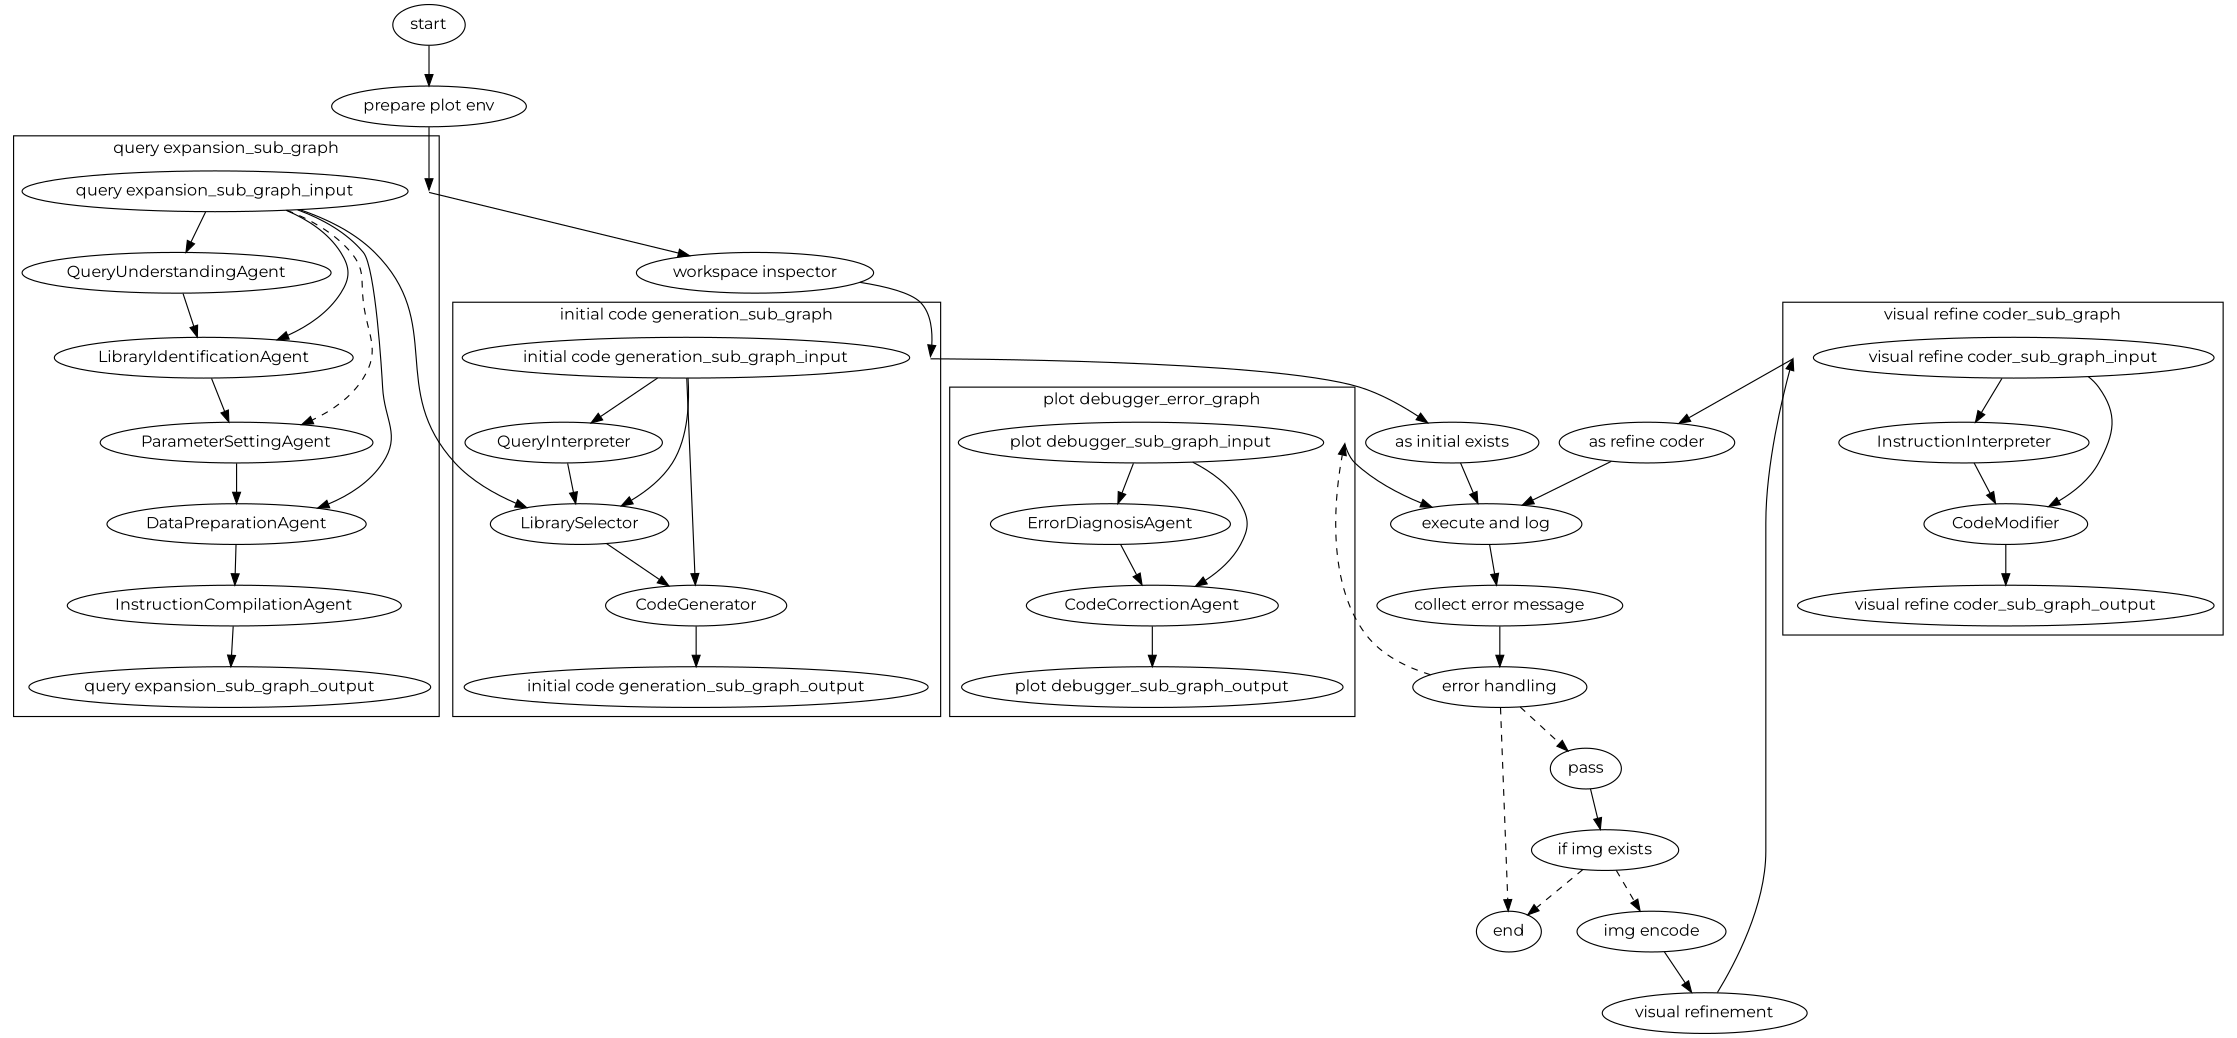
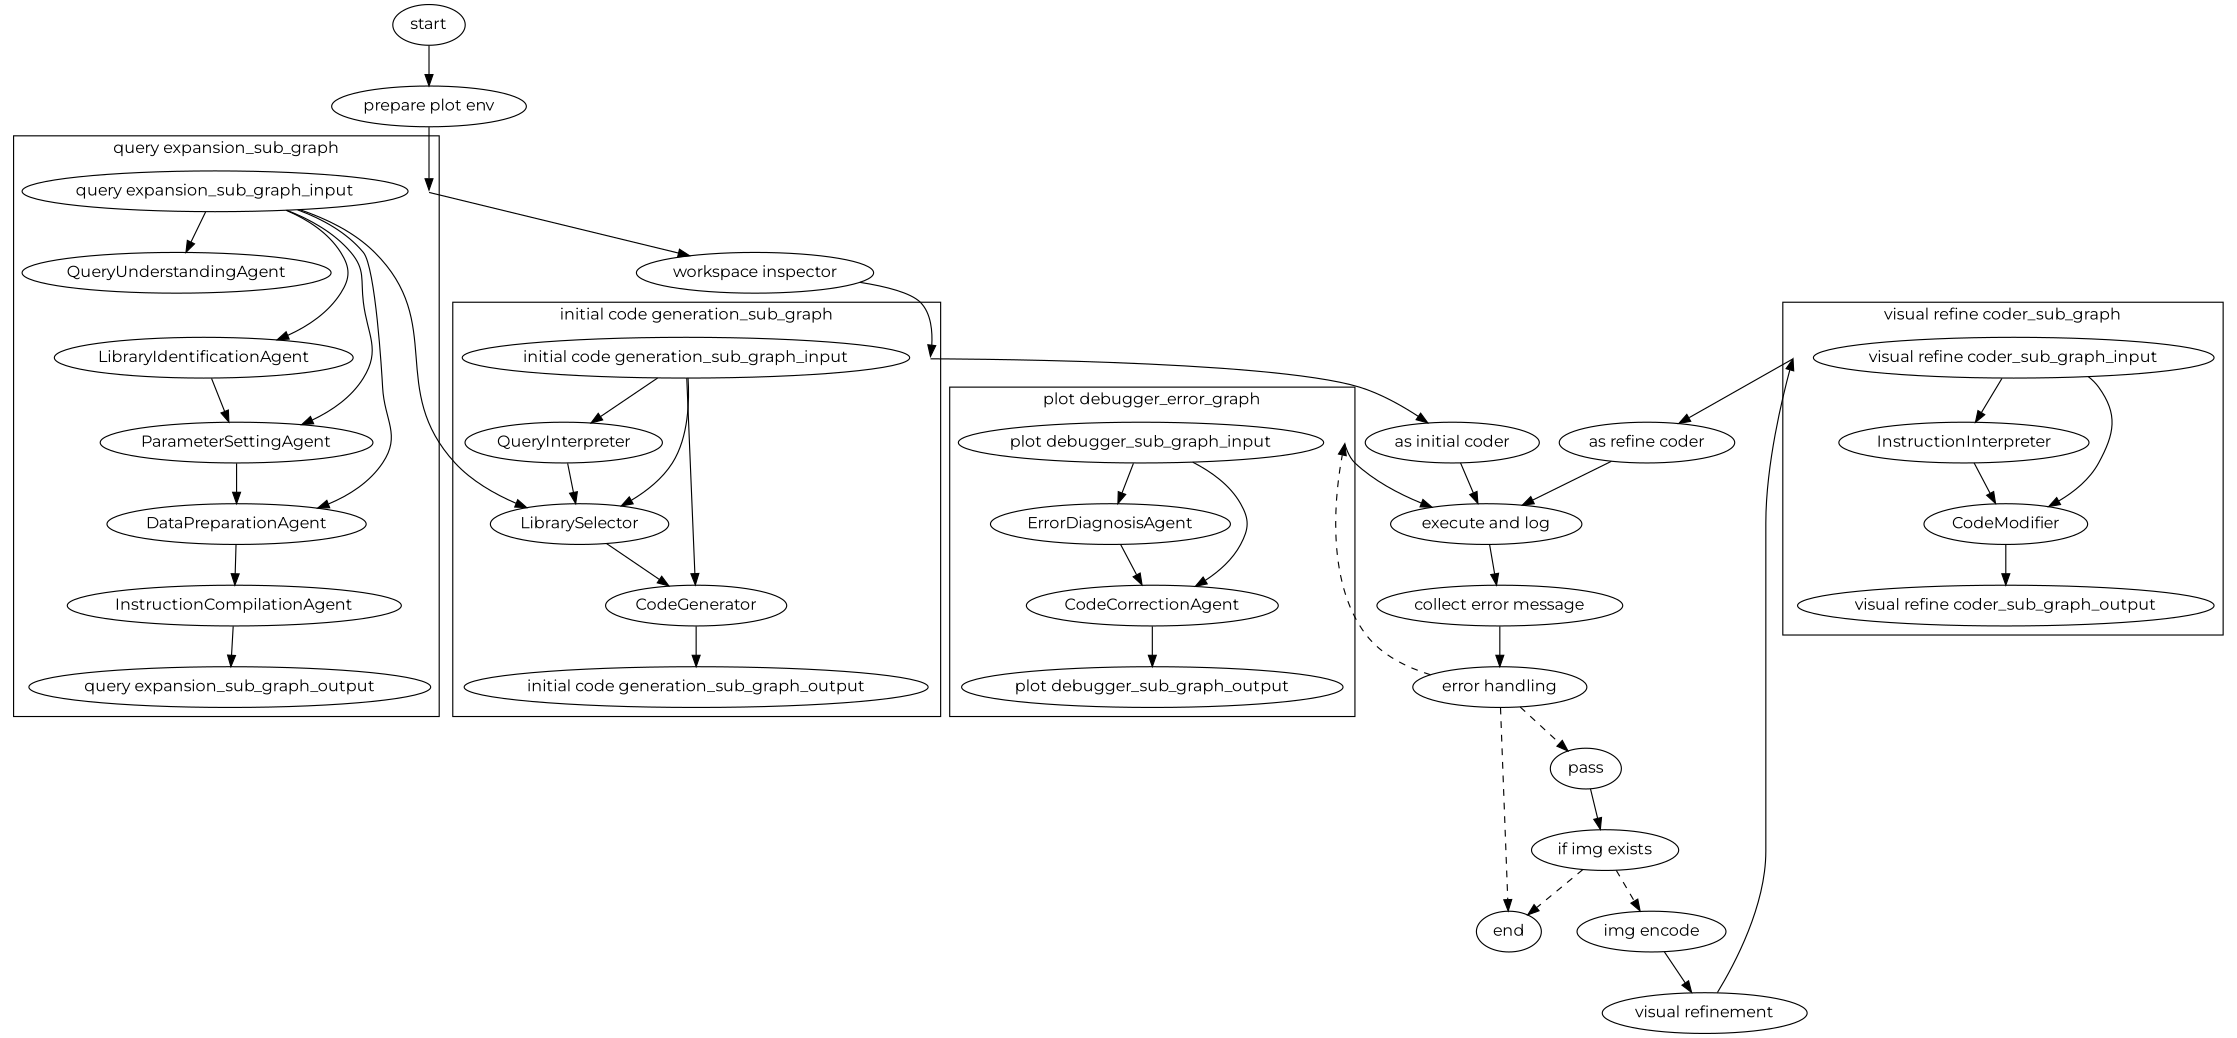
(188, 310) -> none
(365, 310) -> (365, 310)
(1452, 443) -> (1452, 443)
